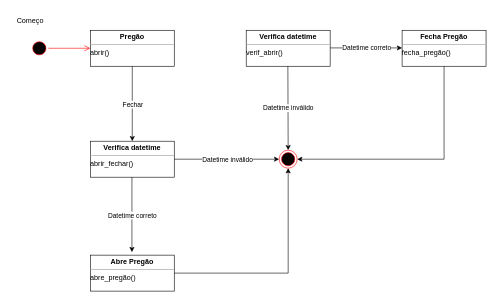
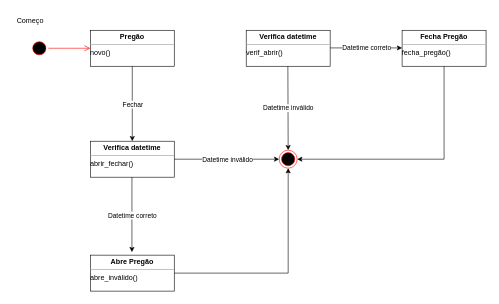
(103, 39) -> (102, 39)
(117, 264) -> (118, 264)
